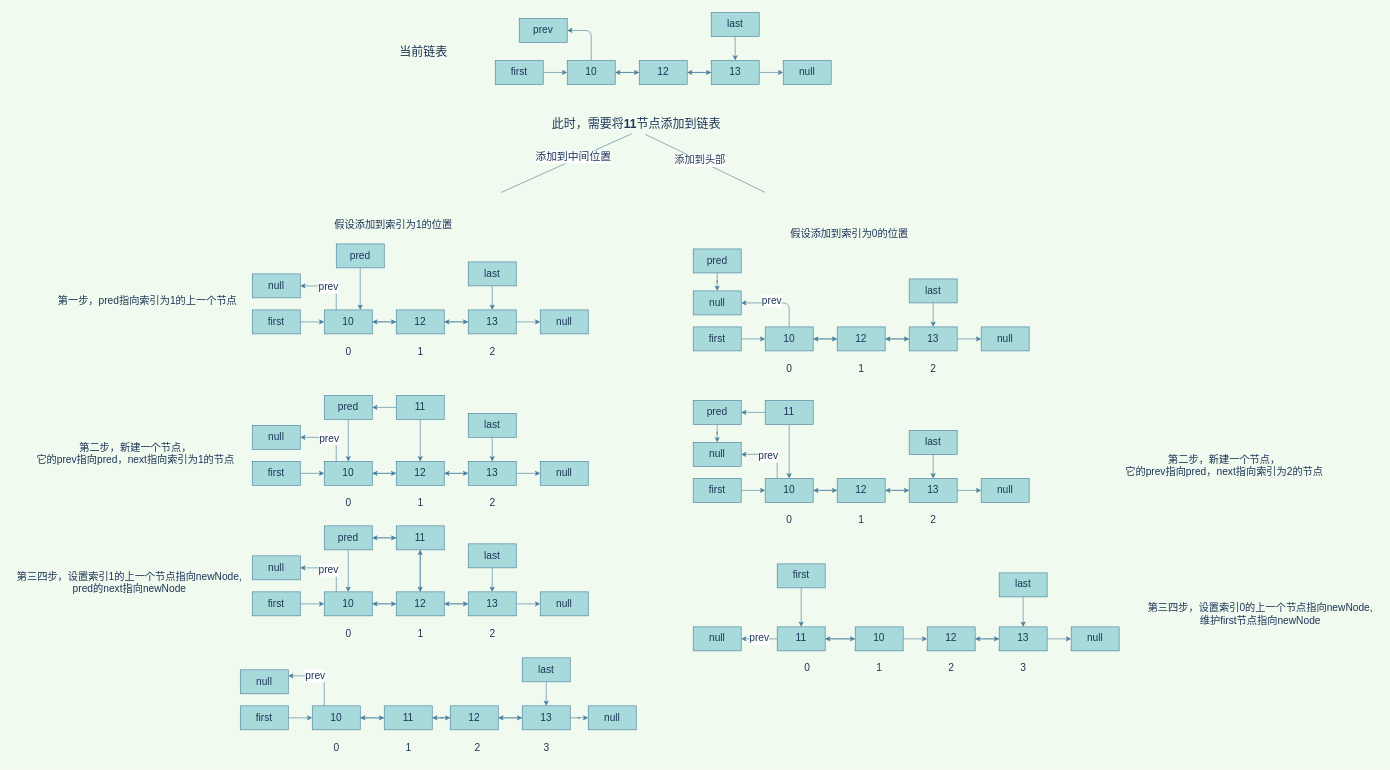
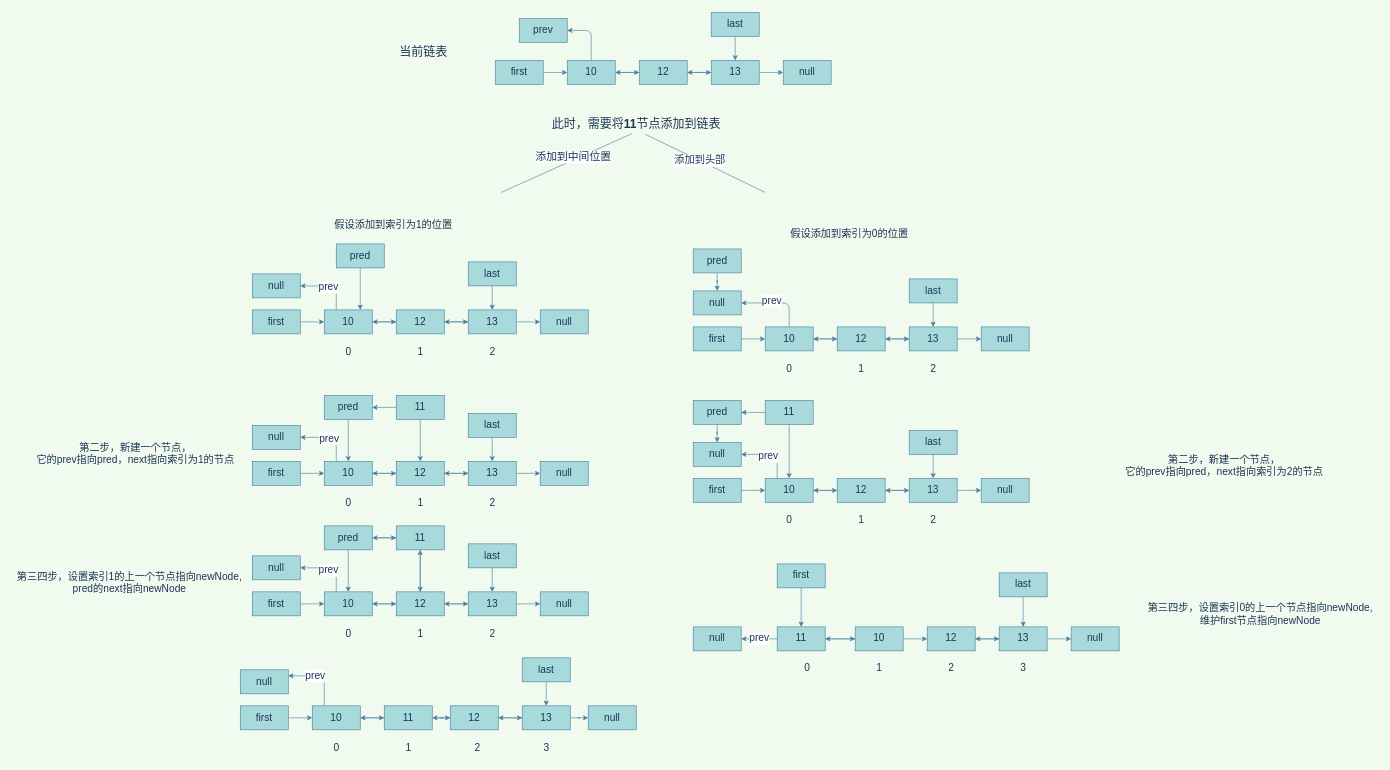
(147, 301) -> none
